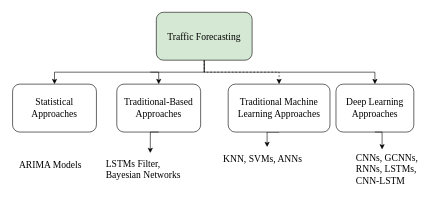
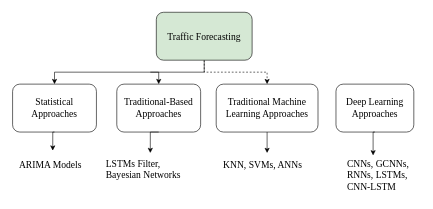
(375, 74) -> none
(279, 108) -> (267, 108)
none -> (53, 145)
(267, 159) -> (267, 165)
(387, 170) -> (378, 176)
